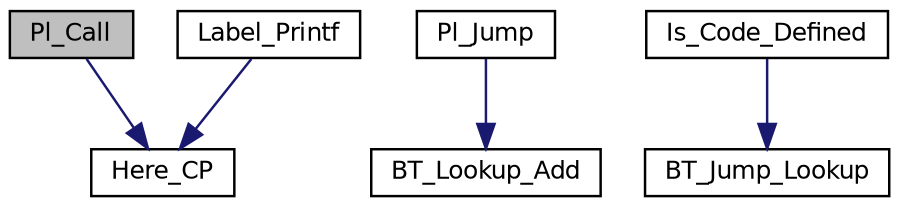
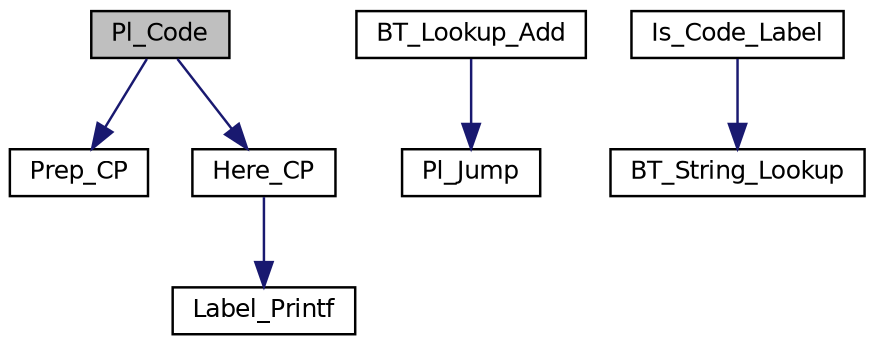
(72, 35) -> (160, 35)
(767, 35) -> (738, 35)
(486, 91) -> (471, 91)
(223, 94) -> (264, 229)
none -> (79, 173)
(767, 173) -> (738, 173)
